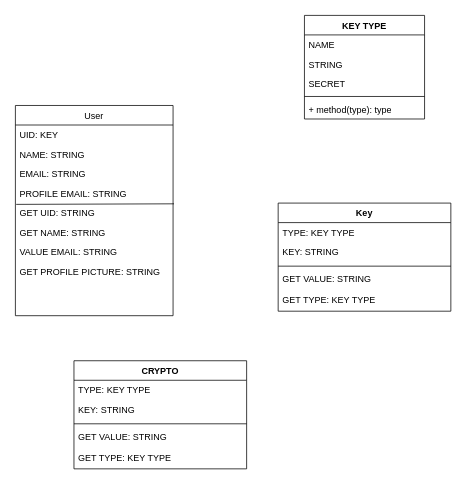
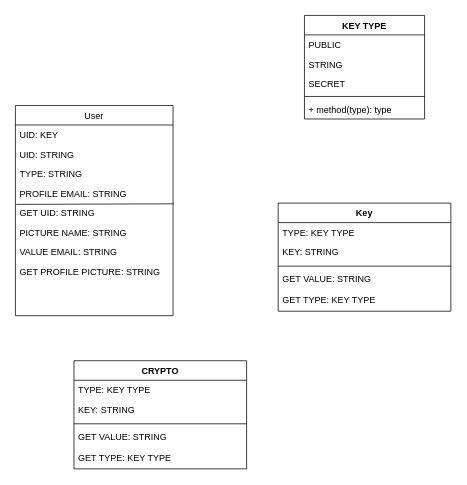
(319, 46) -> (324, 46)
(47, 155) -> (45, 155)
(50, 174) -> (47, 174)
(56, 233) -> (66, 233)
